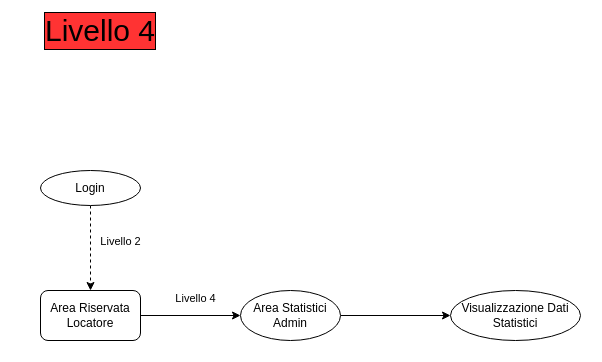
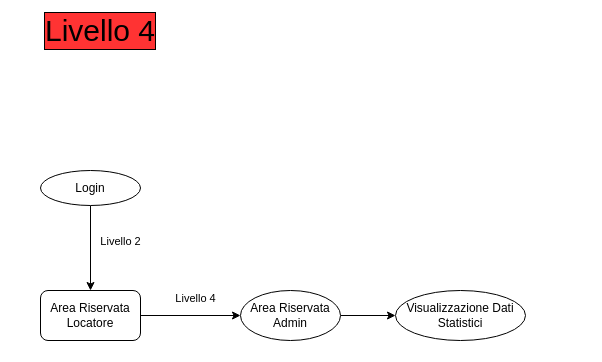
(91, 245) -> (91, 245)
(291, 316) -> (291, 316)
(516, 316) -> (461, 316)
